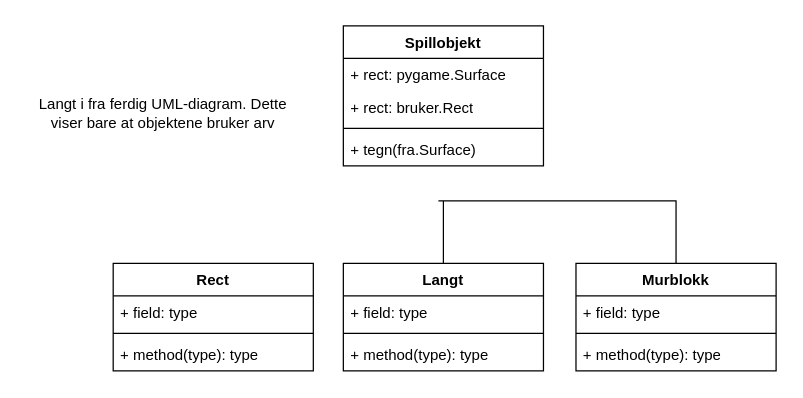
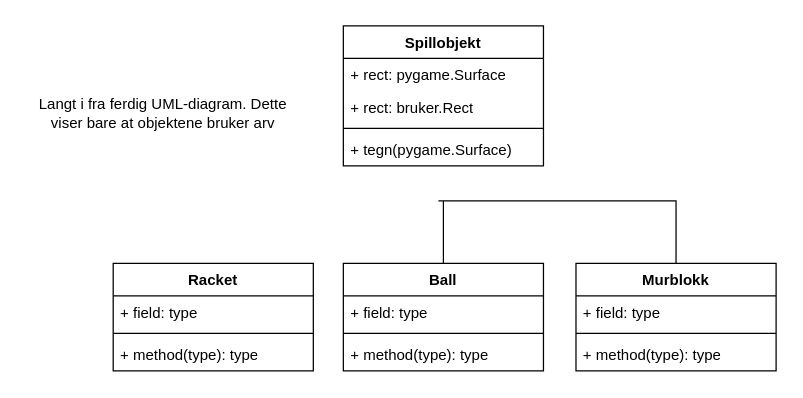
(427, 151) -> (439, 151)
(213, 281) -> (213, 281)
(443, 281) -> (443, 281)
